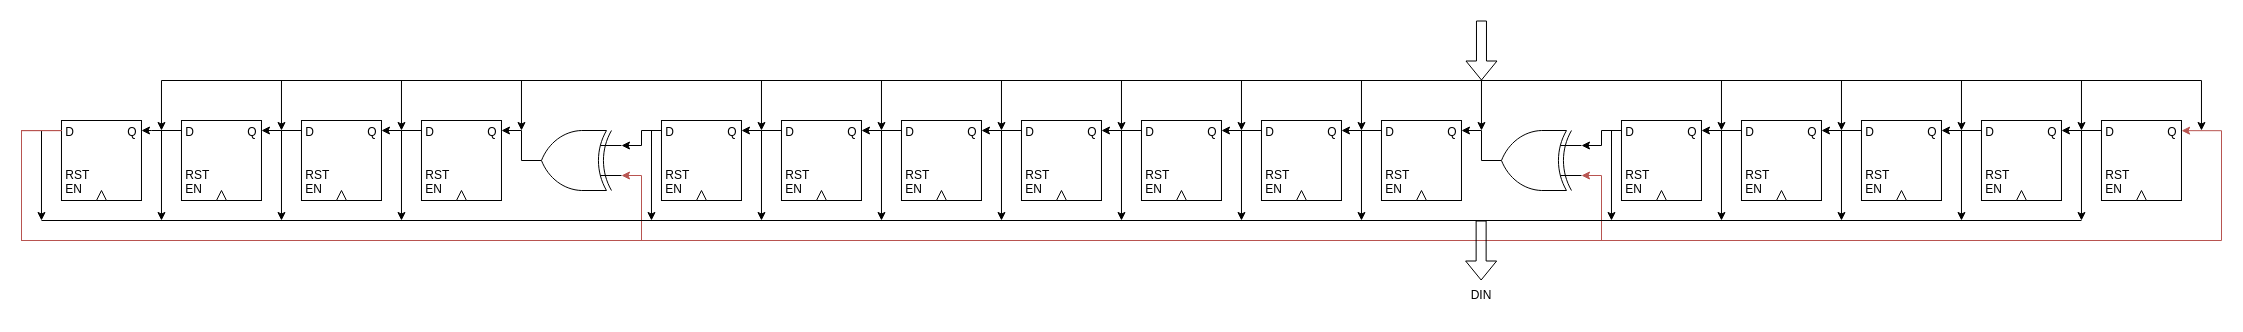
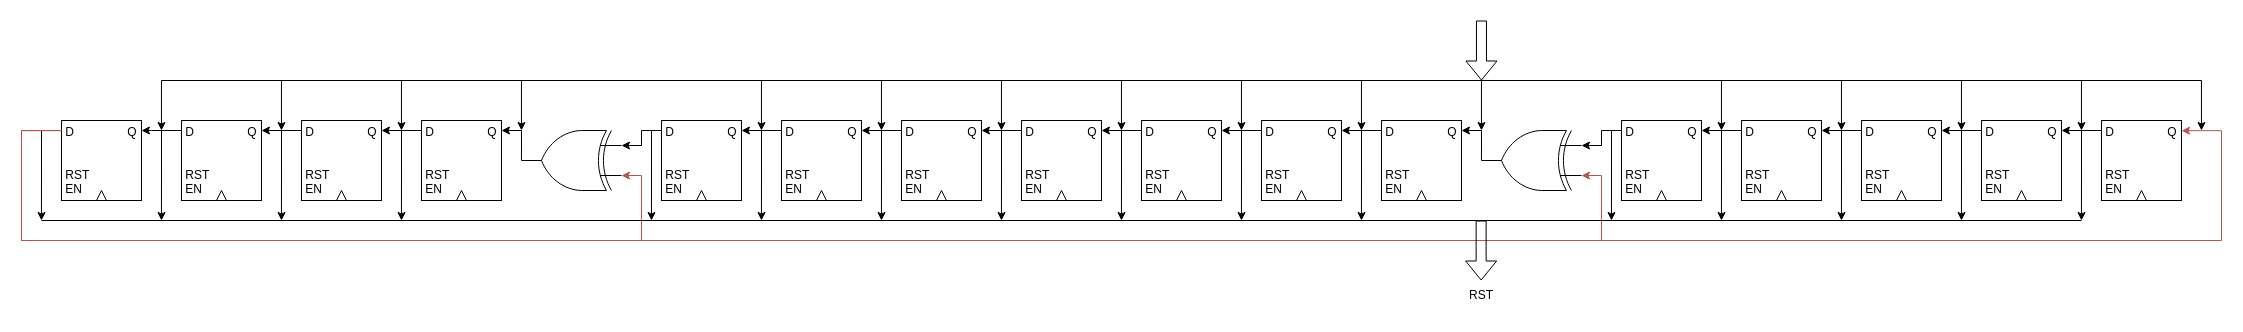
(1482, 296) -> (1482, 296)
